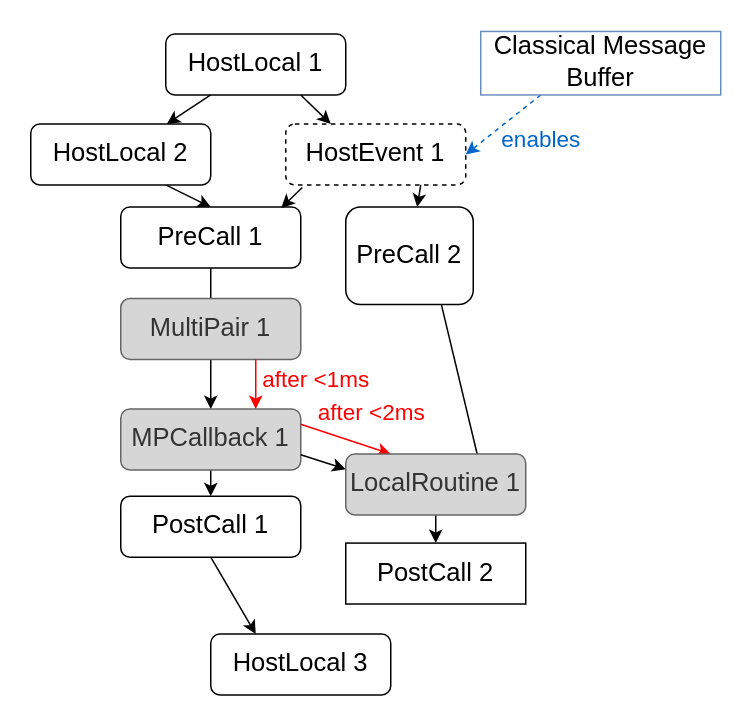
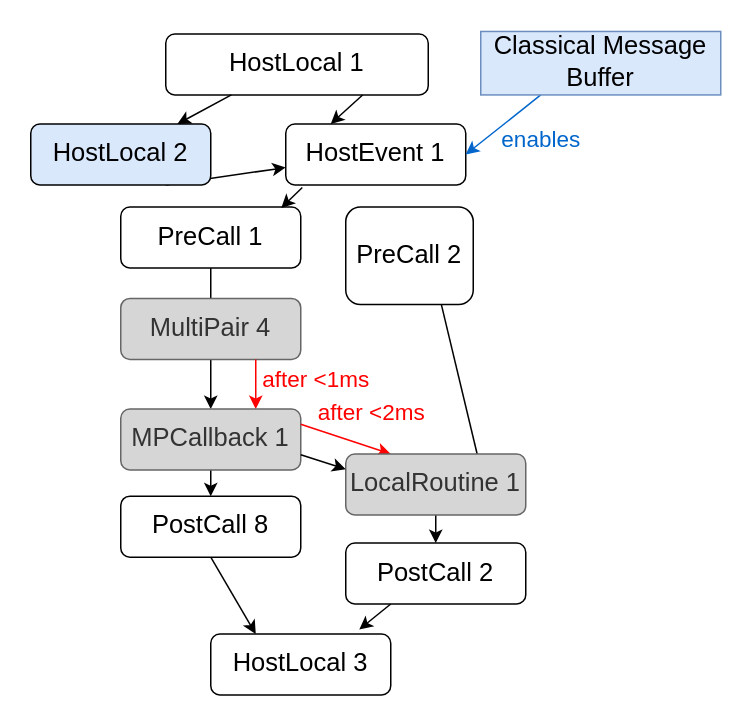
(601, 63) -> (601, 63)
(256, 64) -> (297, 64)
(507, 121) -> (507, 121)
(121, 154) -> (121, 154)
(376, 154) -> (376, 154)
(420, 191) -> none
(184, 194) -> (242, 174)
(211, 329) -> (211, 329)
(211, 526) -> (211, 526)
(436, 573) -> (436, 573)
none -> (379, 613)
